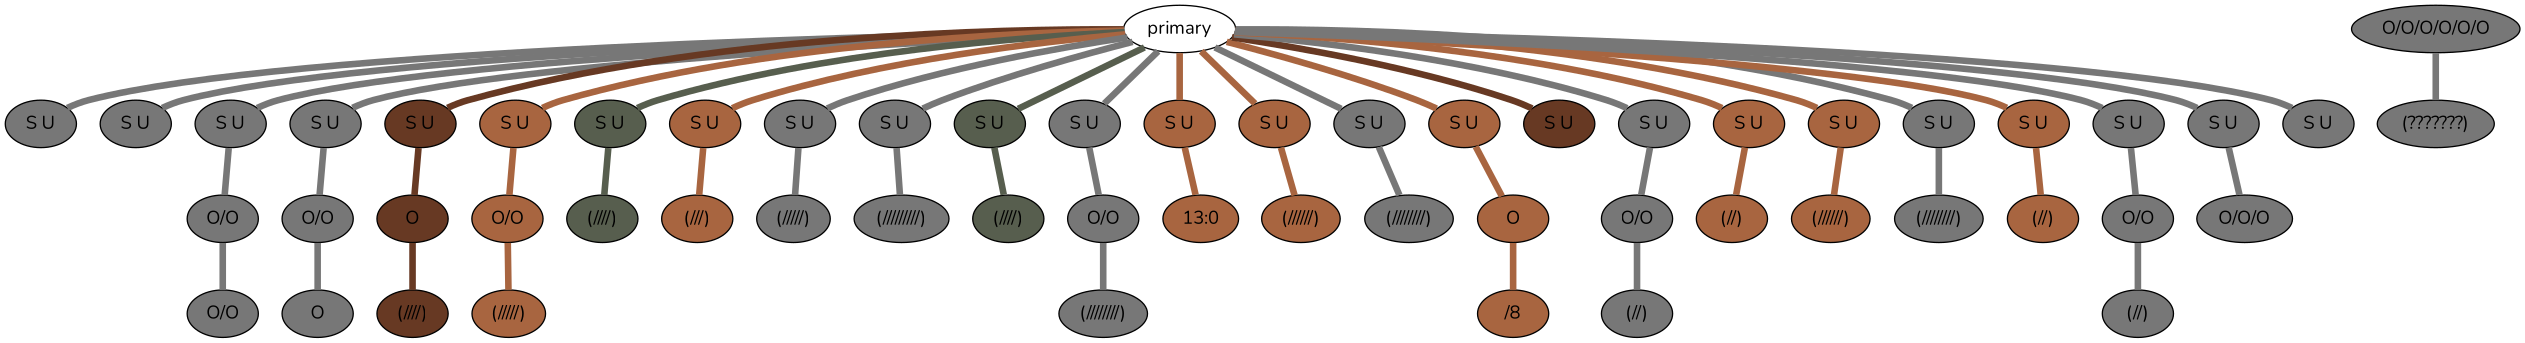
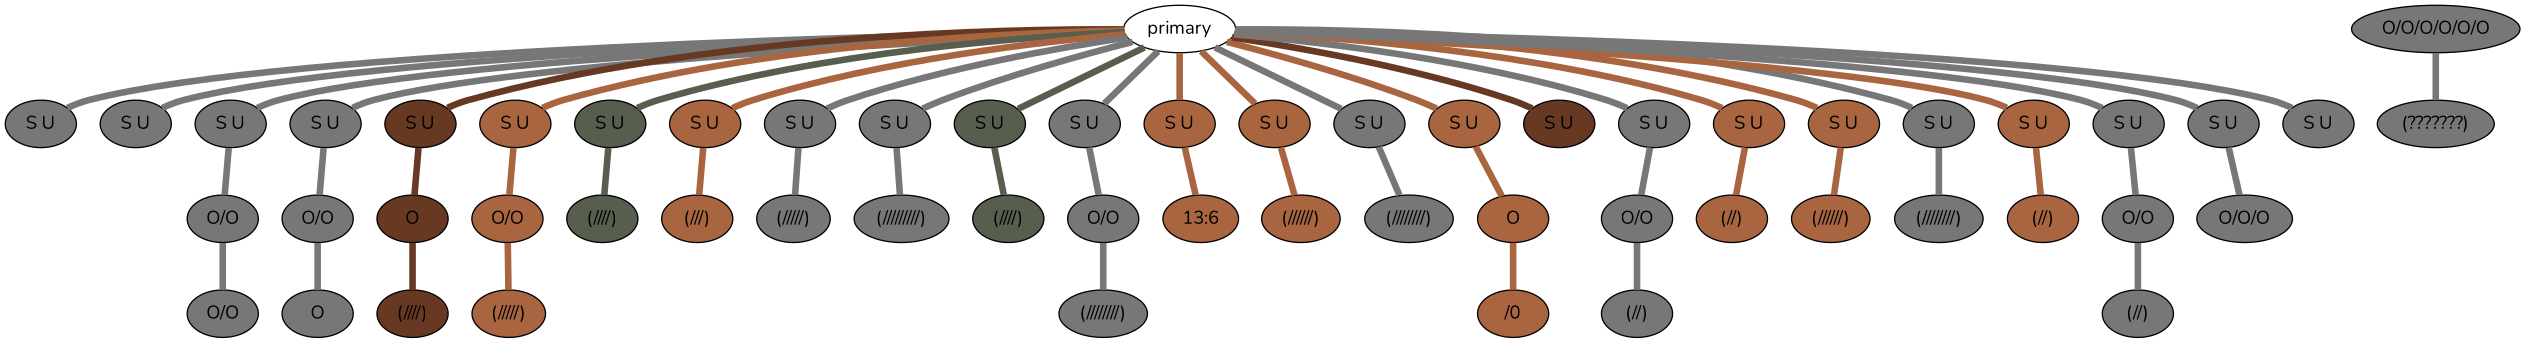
(1201, 219) -> (1201, 219)
(1513, 314) -> (1513, 314)
